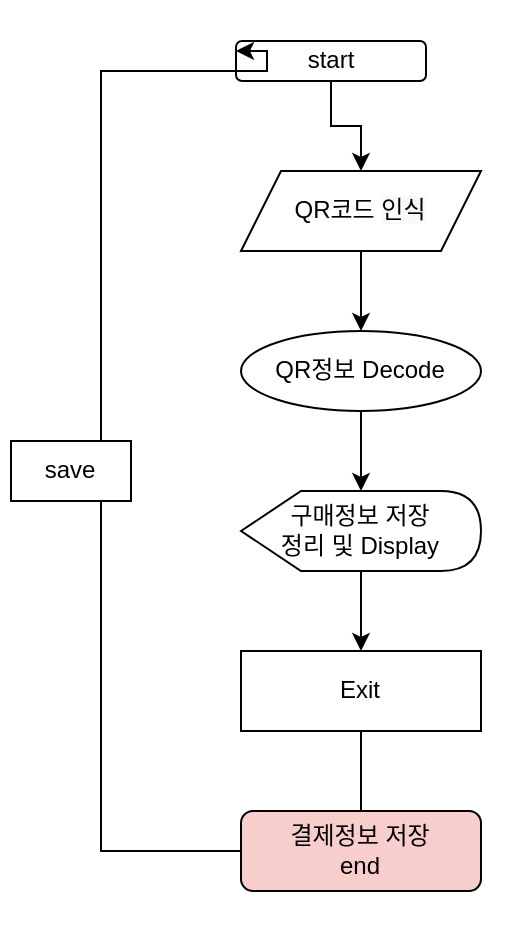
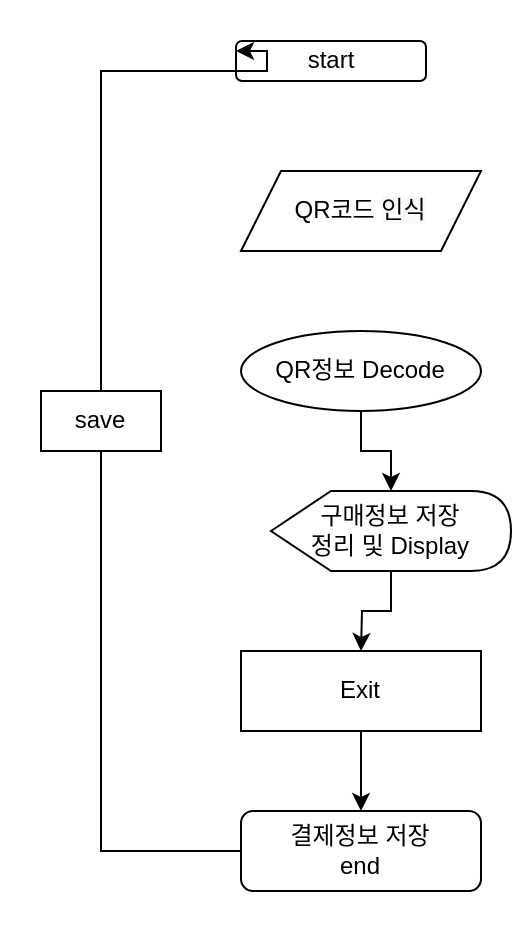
(339, 126) -> none
(361, 284) -> none
(71, 471) -> (101, 421)
(361, 531) -> (391, 531)
(361, 801) -> (361, 796)
(361, 851) -> (361, 851)
